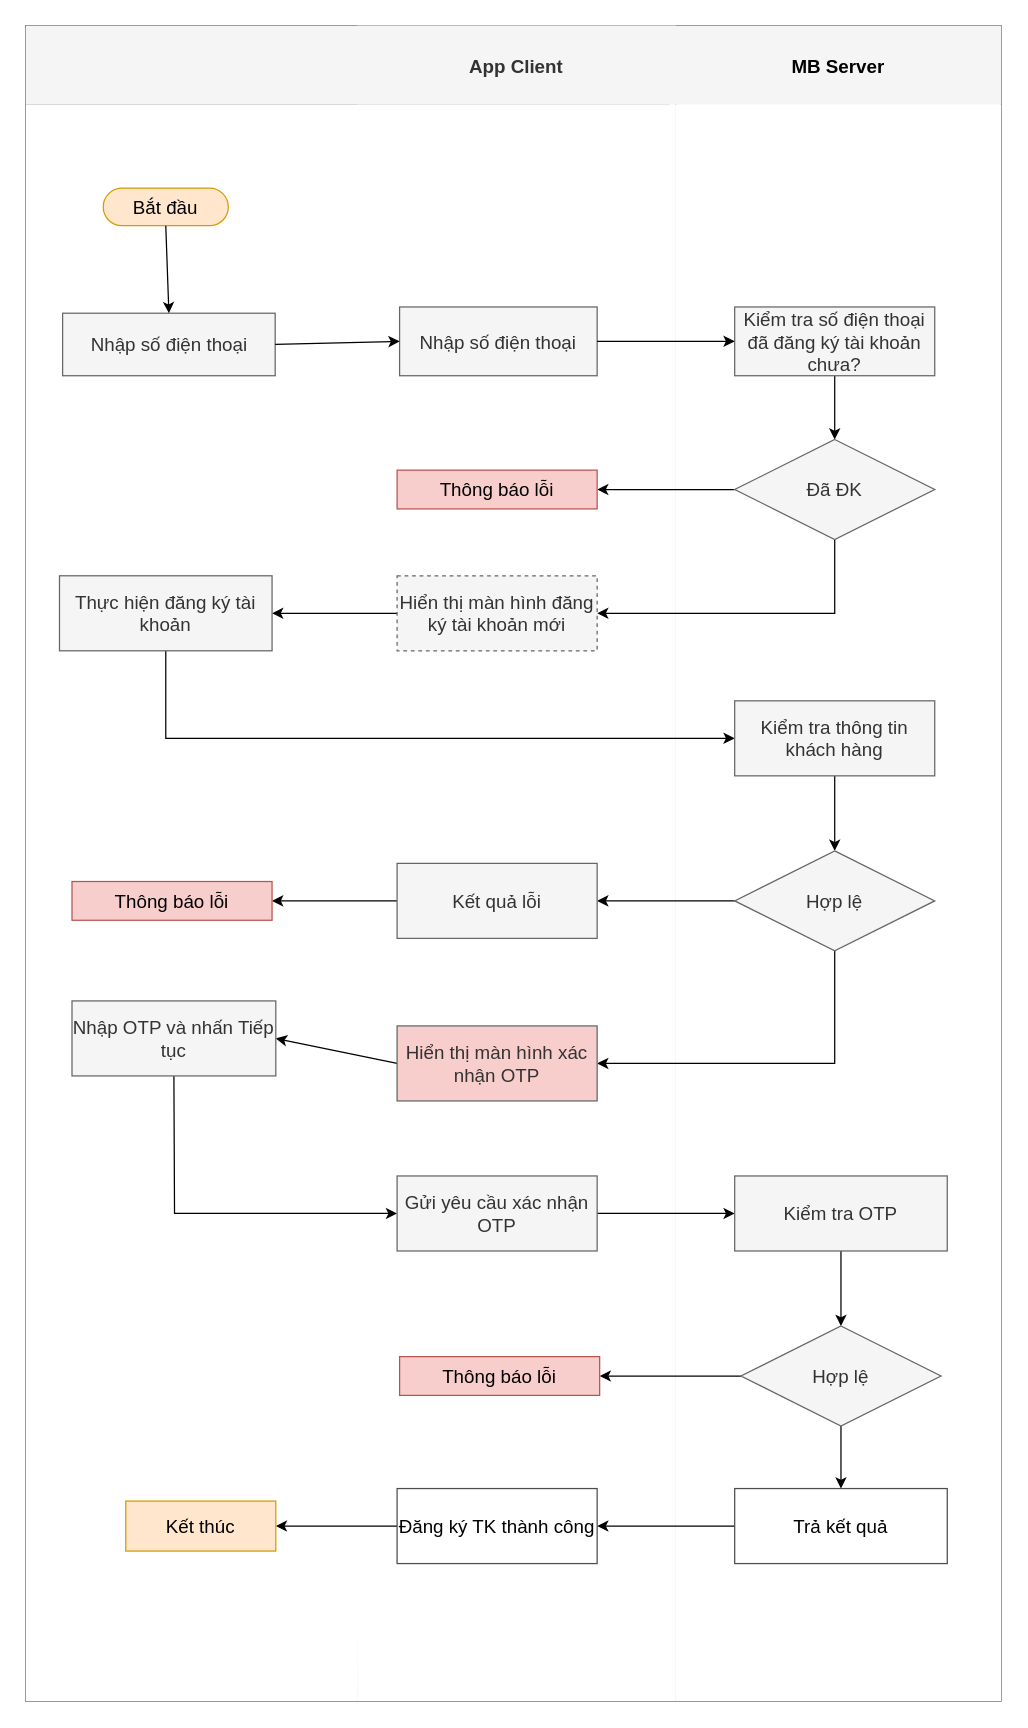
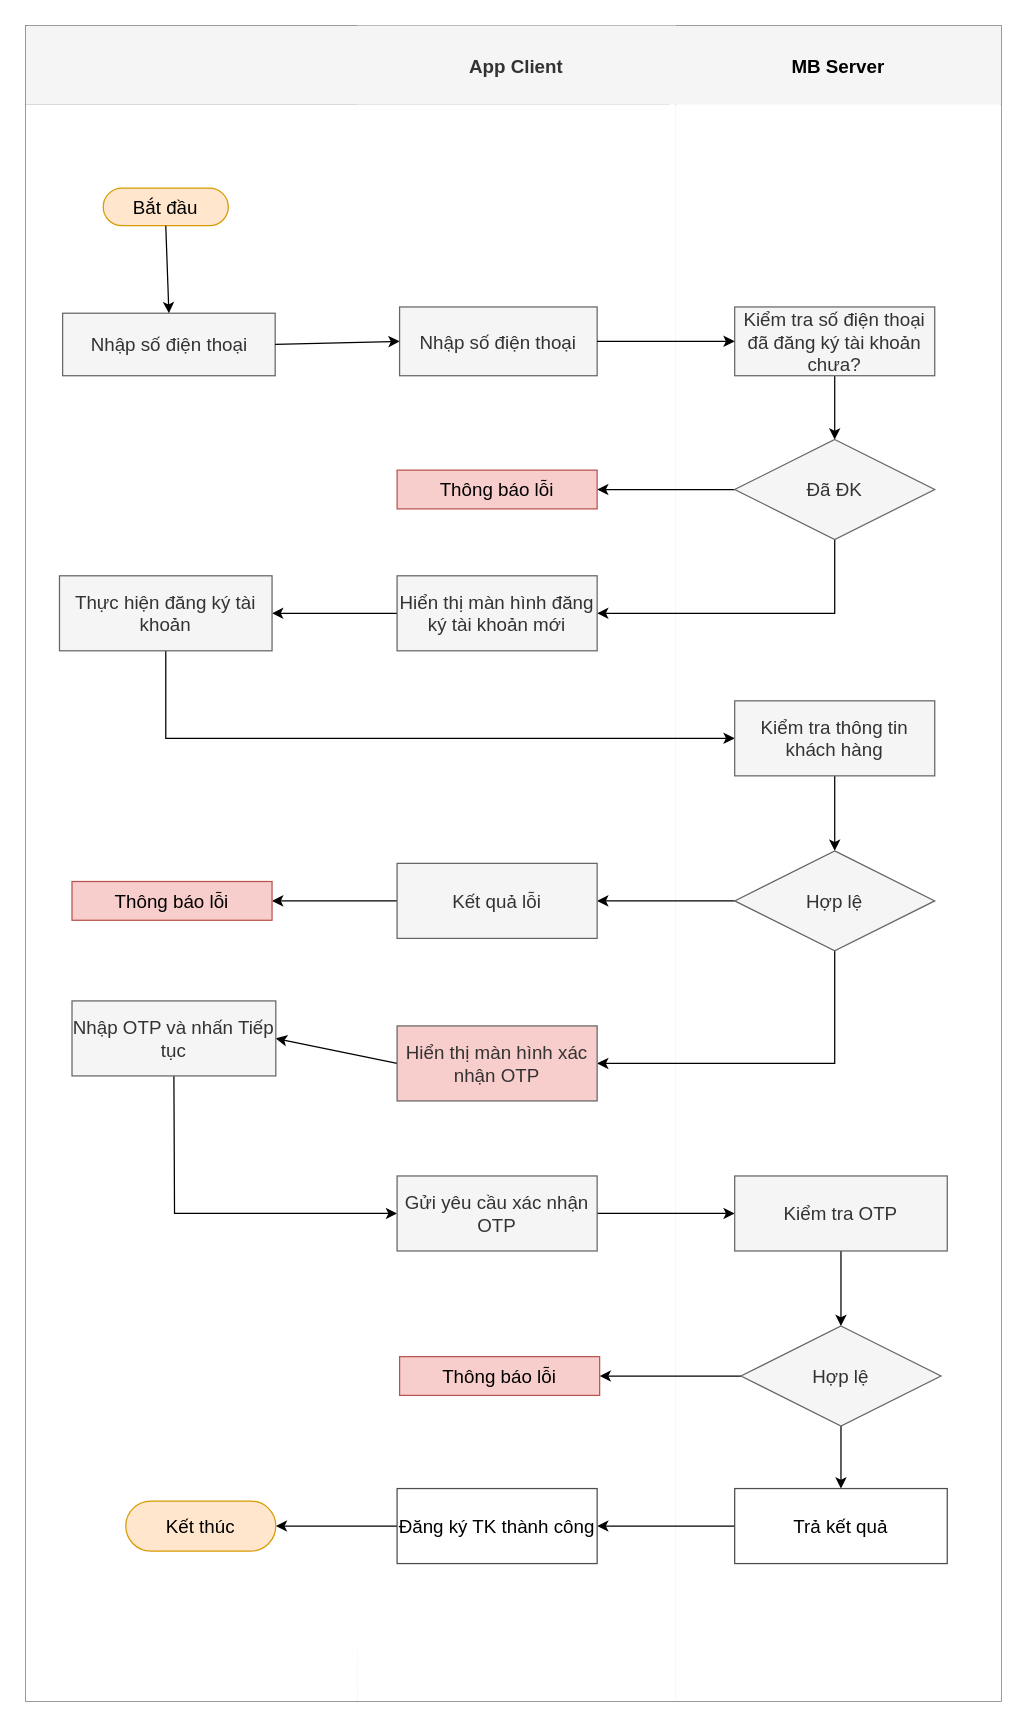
(497, 613) -> (497, 613)
(201, 1526) -> (201, 1526)
